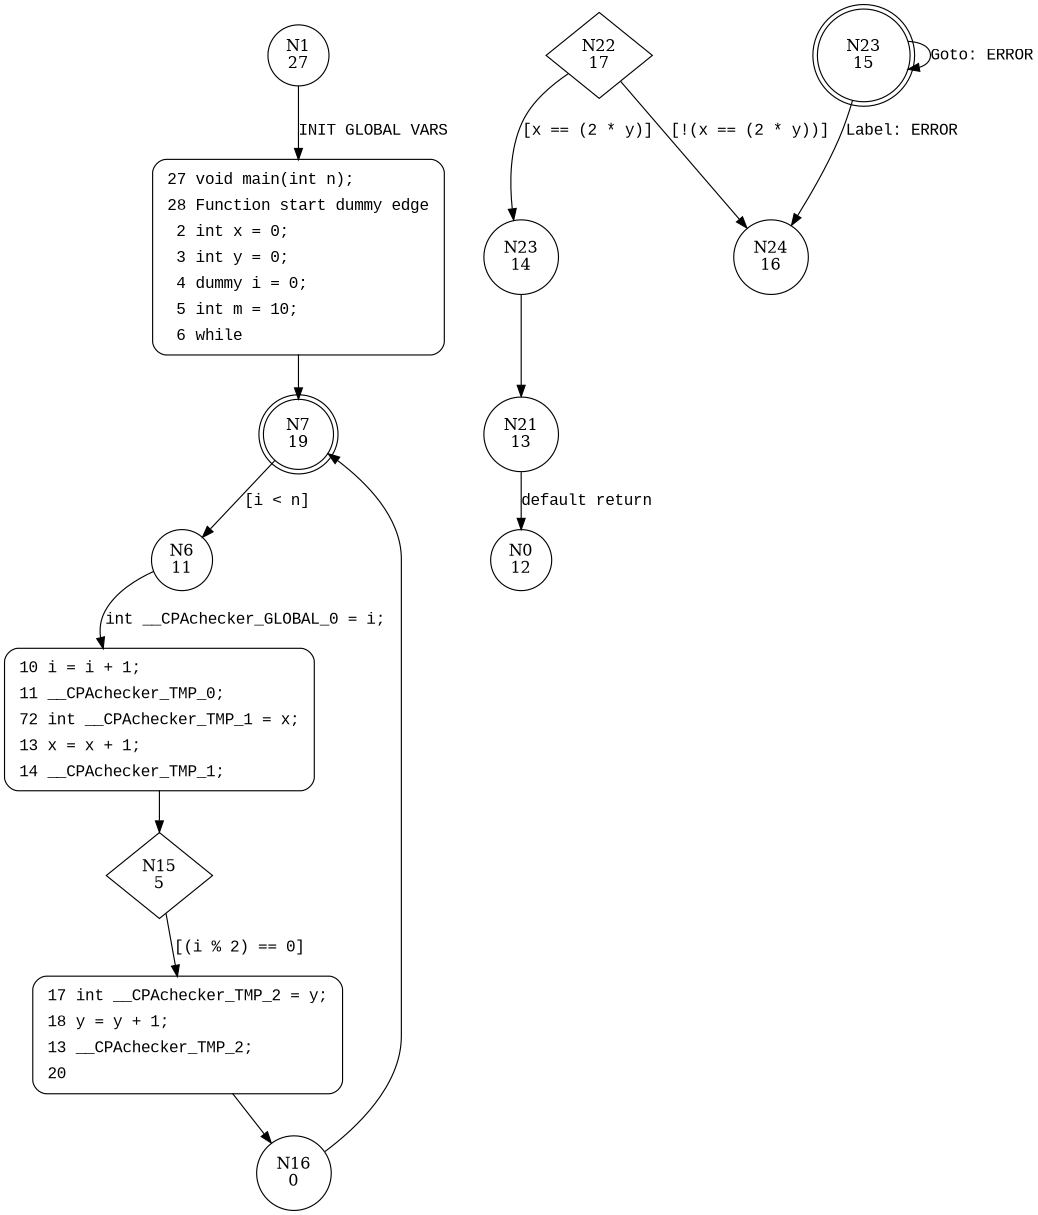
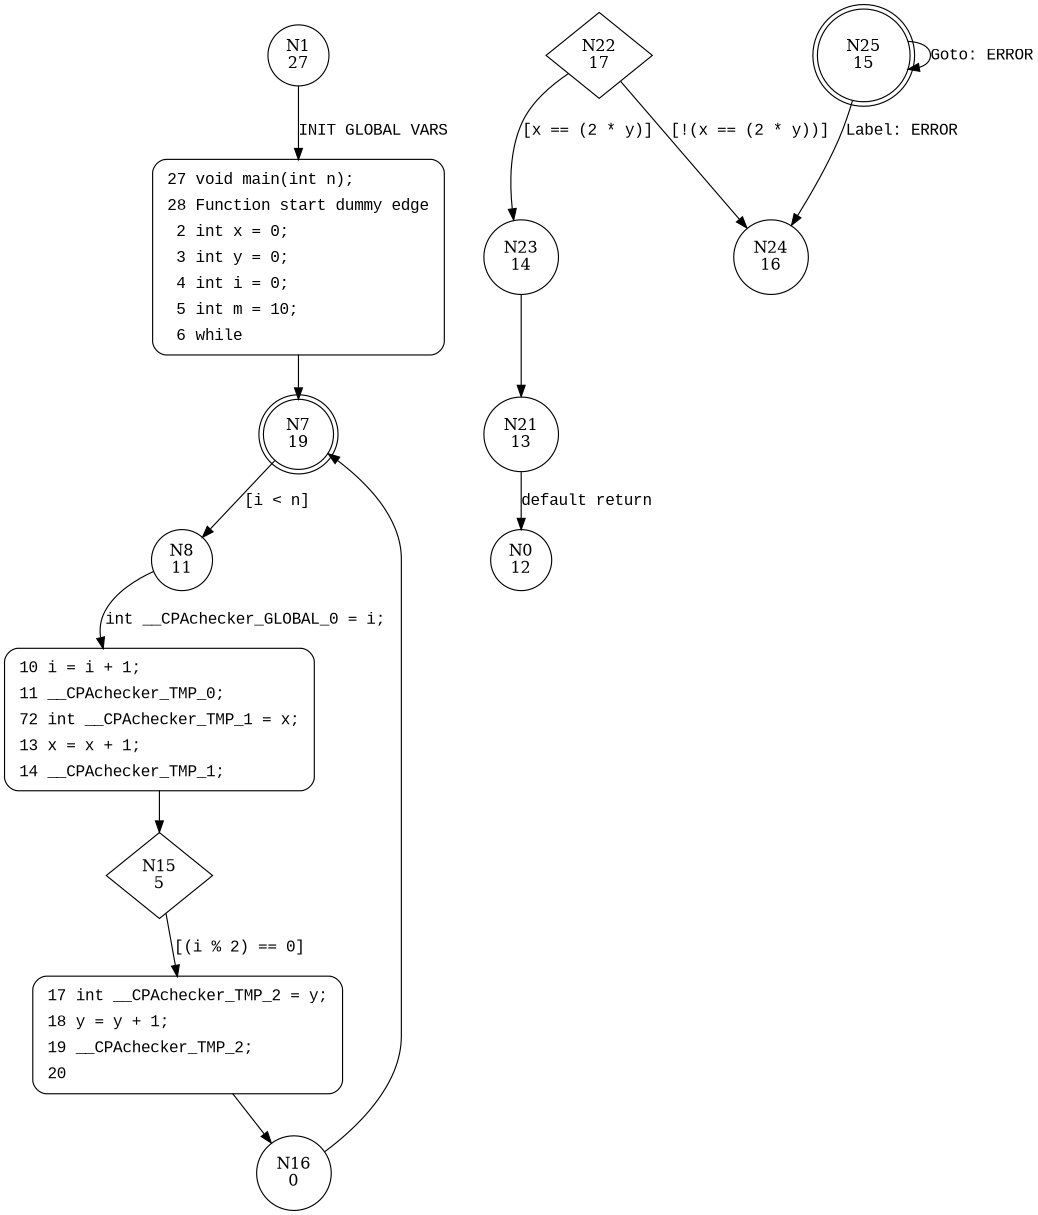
(864, 55) -> (864, 55)
(252, 283) -> (243, 283)
(182, 560) -> (182, 560)
(57, 1047) -> (57, 1047)
